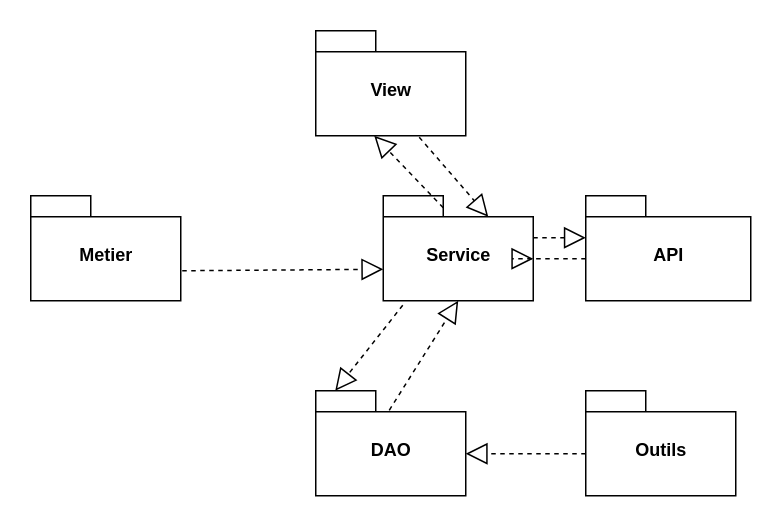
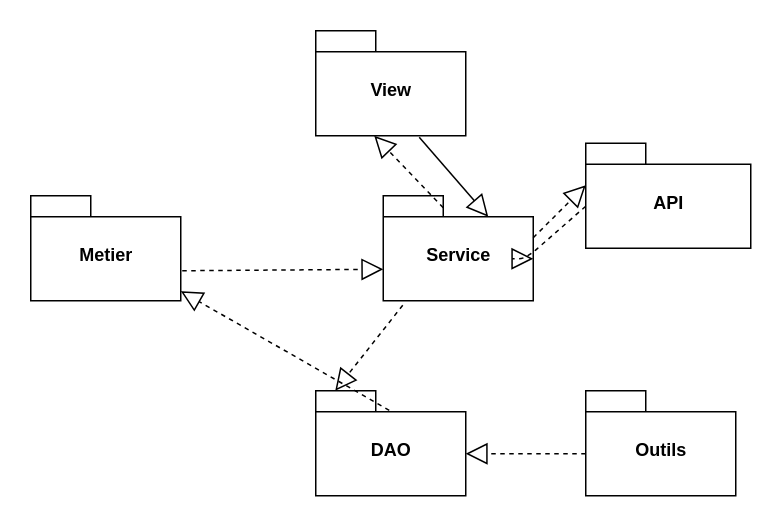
(446, 168) -> (446, 168)
(668, 248) -> (668, 196)
(418, 364) -> (294, 356)
